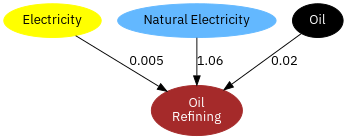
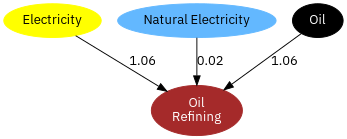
(147, 61) -> (143, 61)
(210, 61) -> (210, 61)
(285, 61) -> (285, 61)
